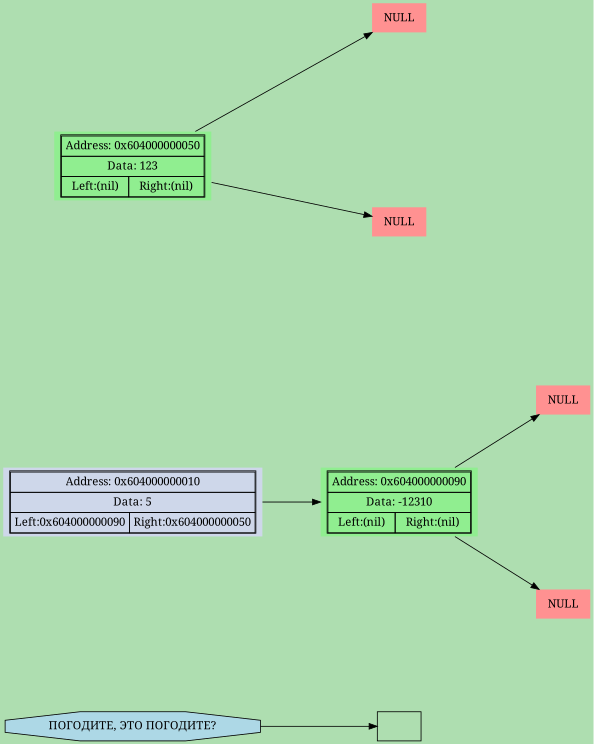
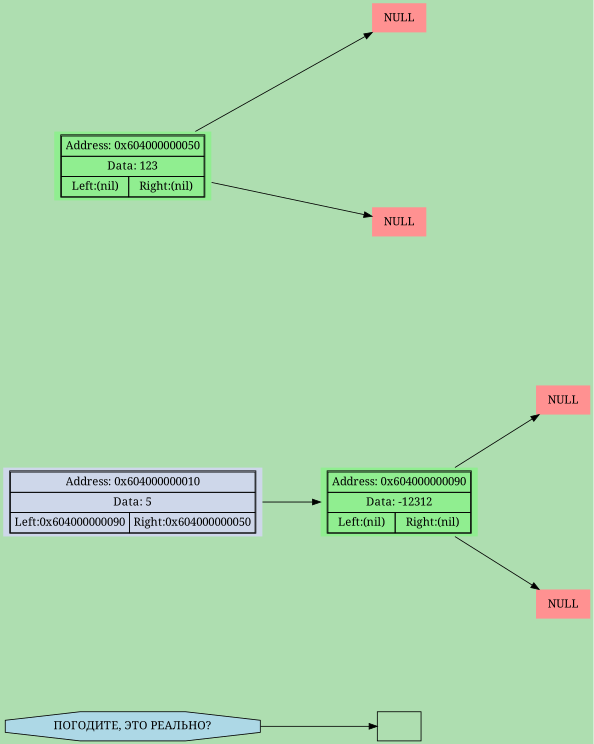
(399, 502) -> (399, 502)
(133, 726) -> (133, 726)
